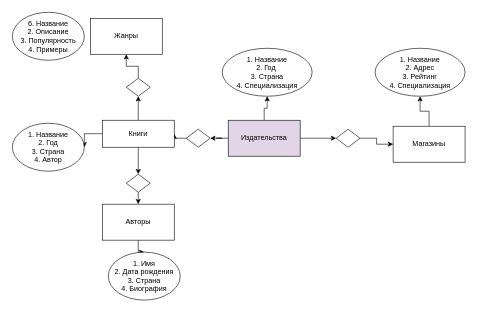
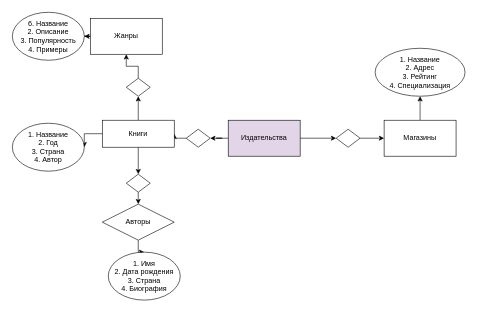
none -> (87, 36)
(267, 72) -> none
(266, 108) -> none
(429, 144) -> (420, 138)
(138, 222) -> (138, 222)
